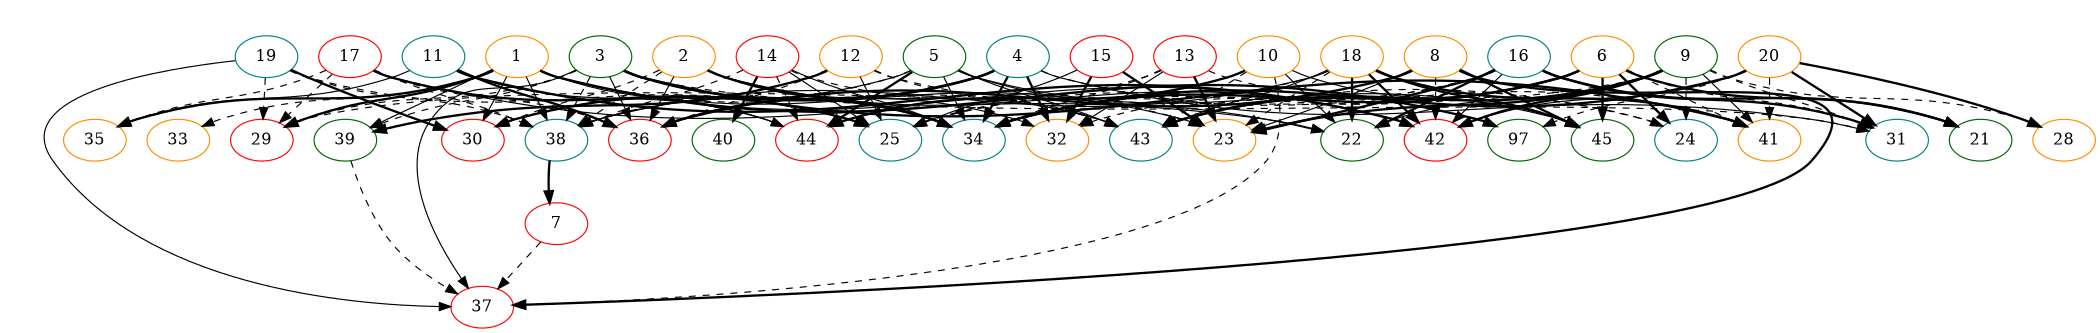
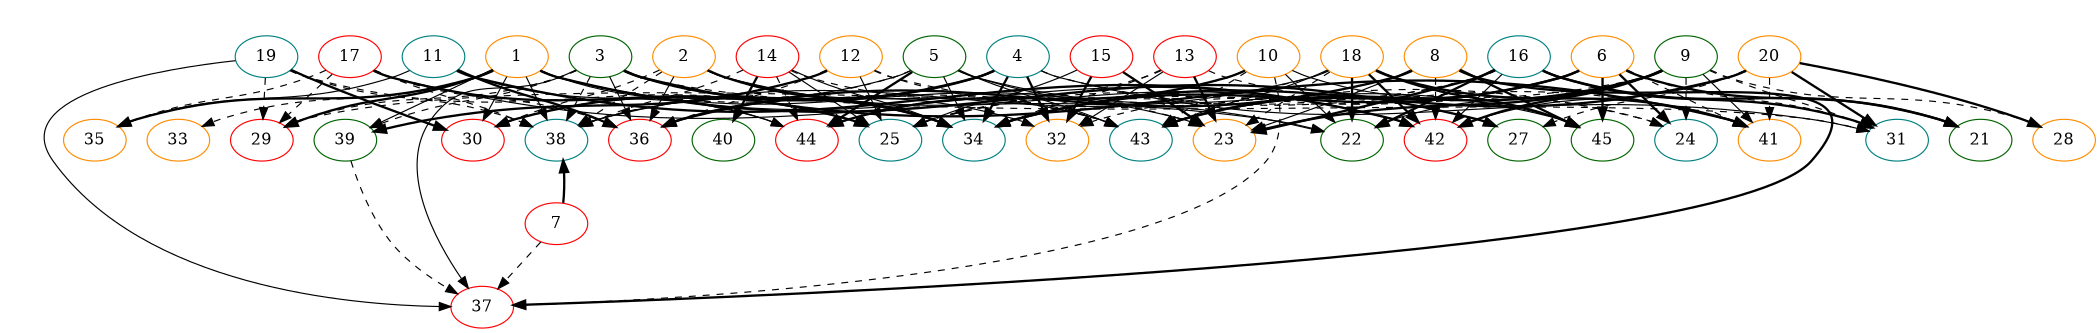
(1519, 140) -> (1519, 140)
(549, 176) -> (564, 188)
